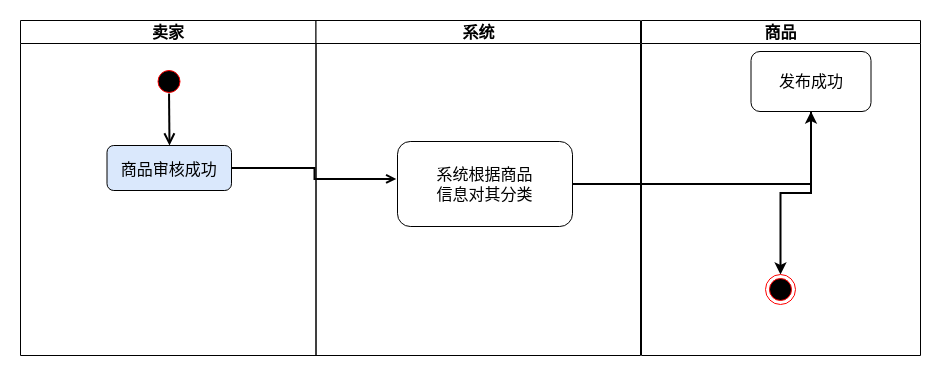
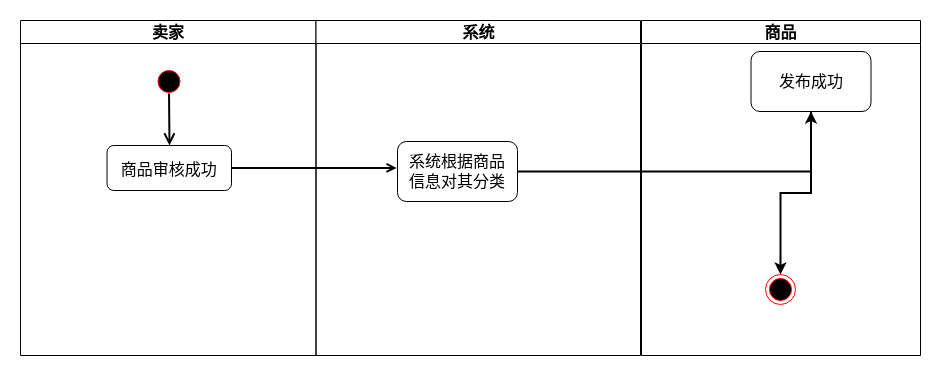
(169, 168) -> (169, 168)
(485, 184) -> (458, 172)
